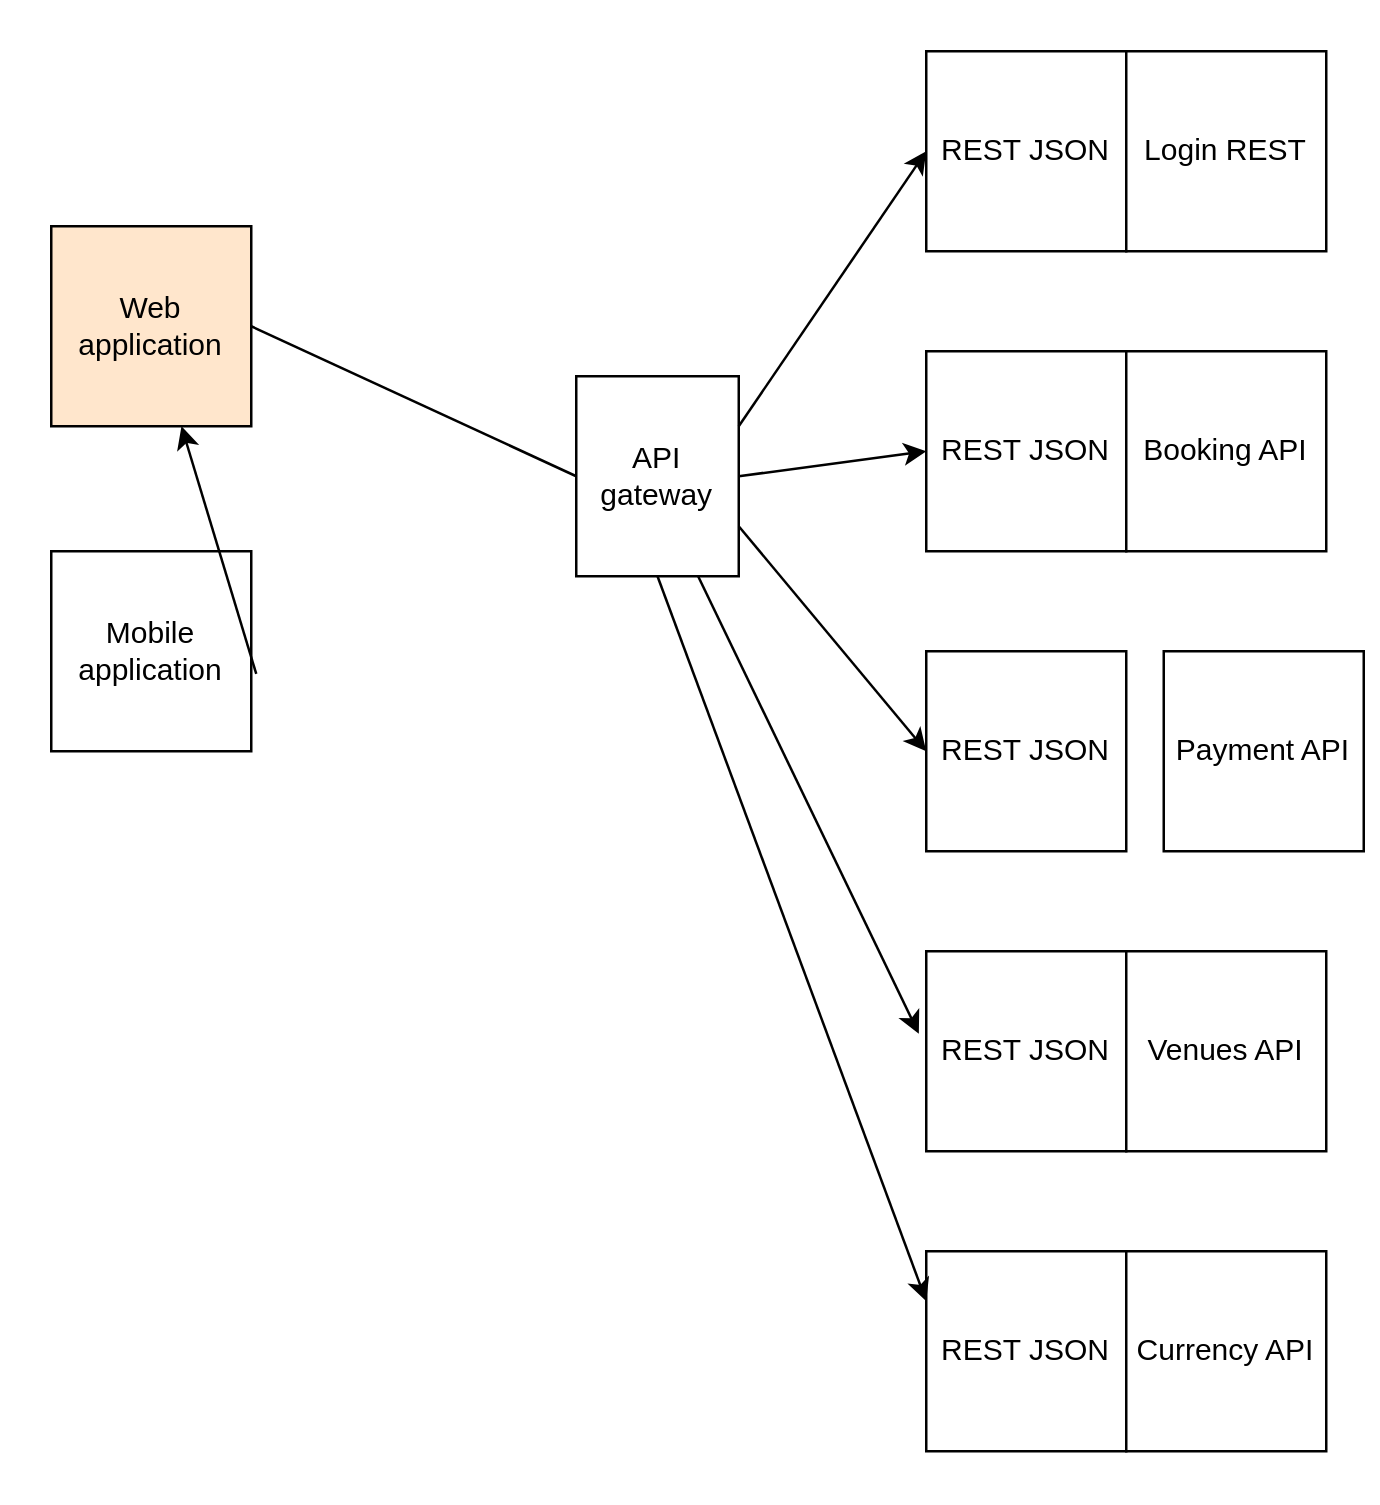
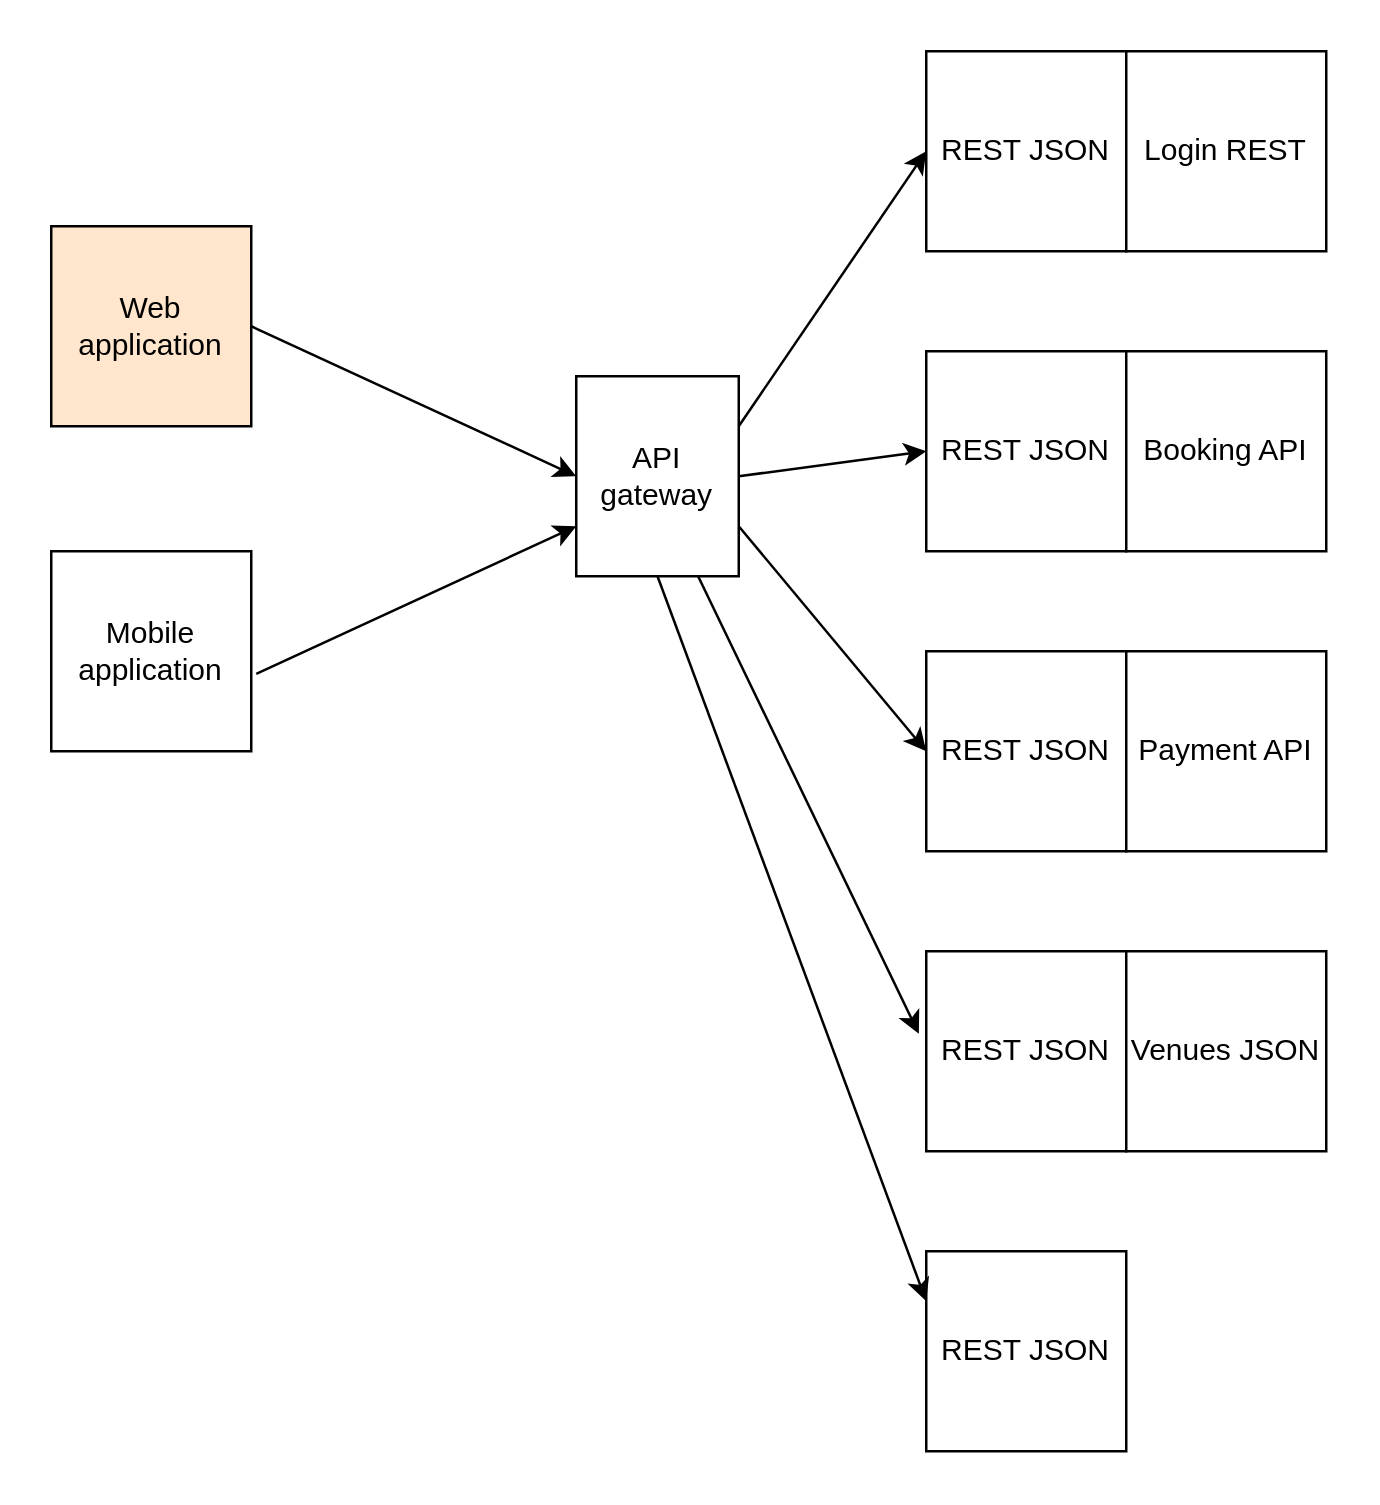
(567, 472) -> (560, 469)
(221, 558) -> (409, 603)
(1264, 751) -> (1226, 751)
(1226, 1051) -> (1226, 1051)
(1226, 1351) -> none
